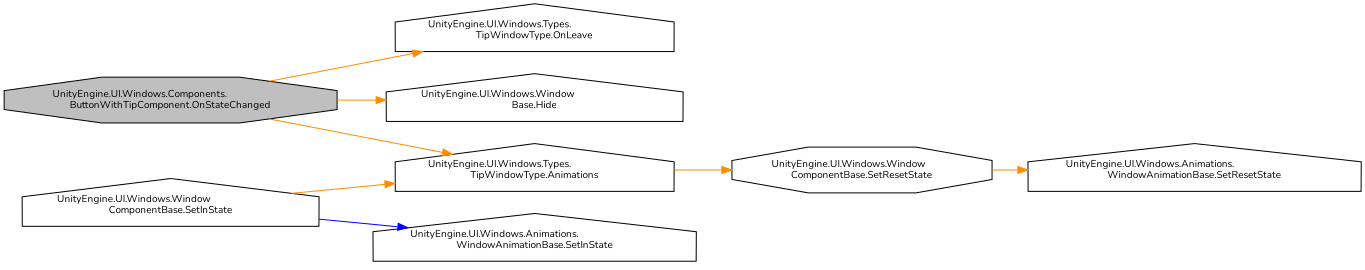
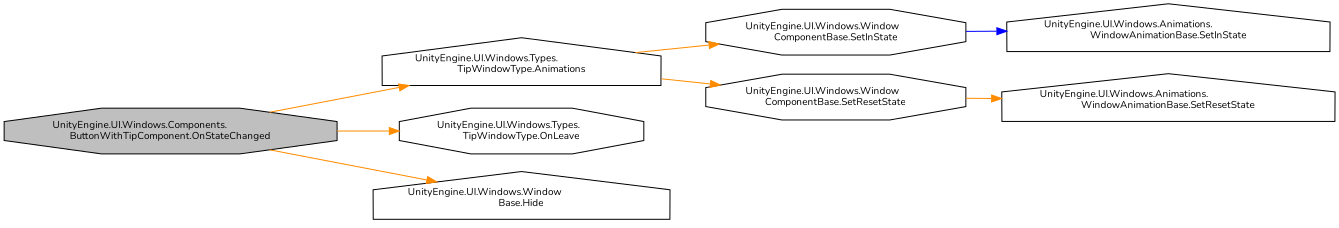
(535, 30) -> (522, 131)
(338, 189) -> (672, 49)
(171, 205) -> (836, 32)
